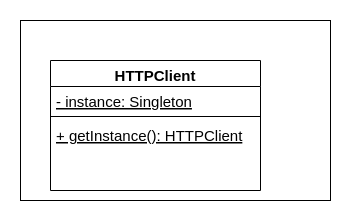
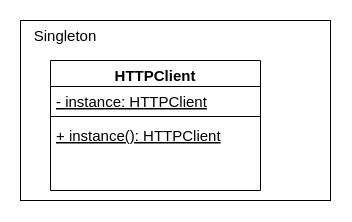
none -> (66, 36)
(133, 102) -> (137, 102)
(160, 136) -> (145, 136)
